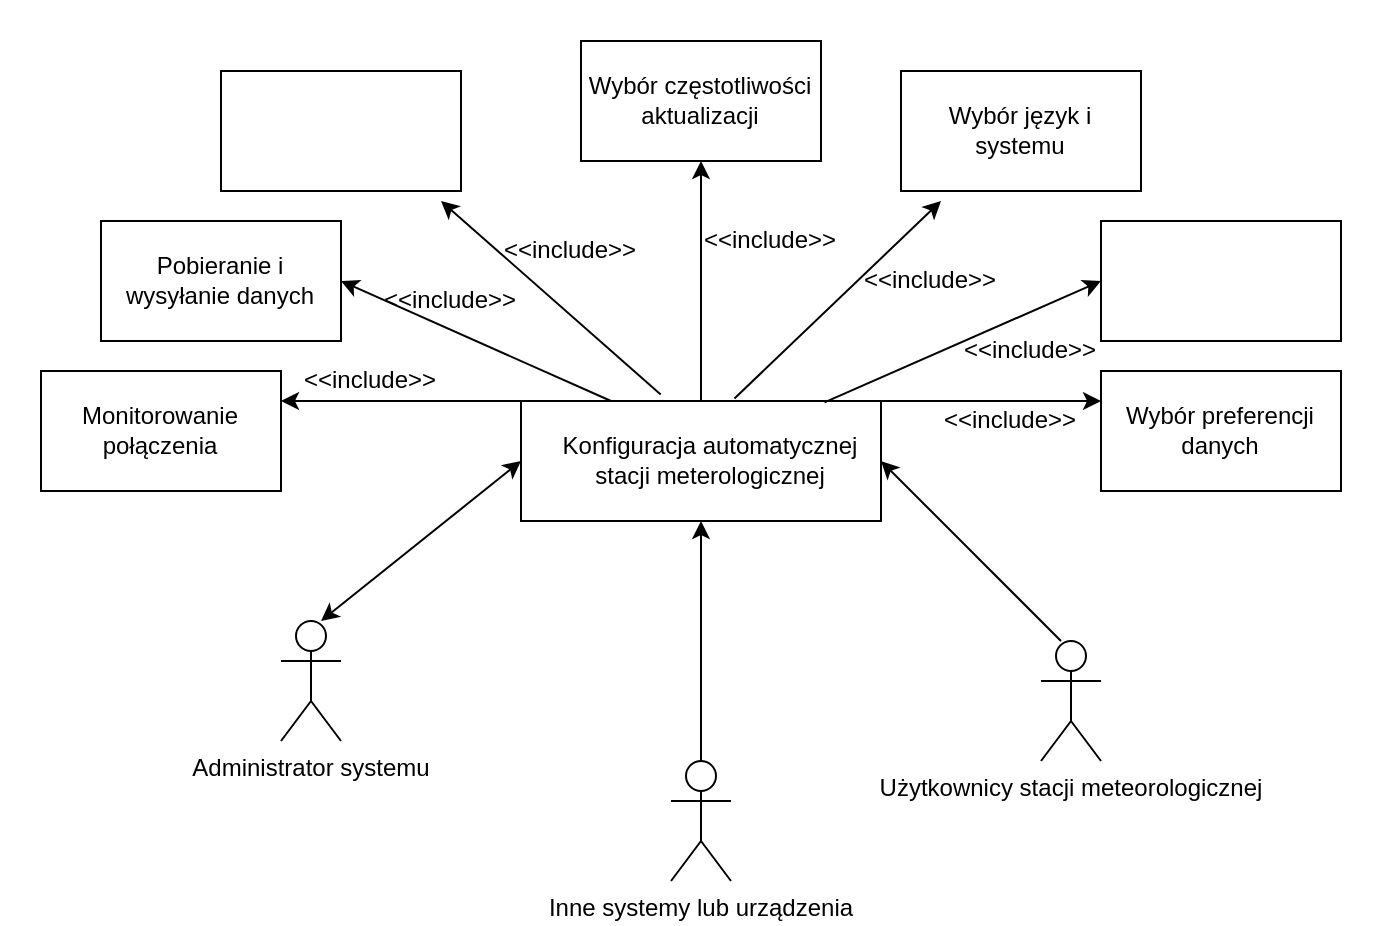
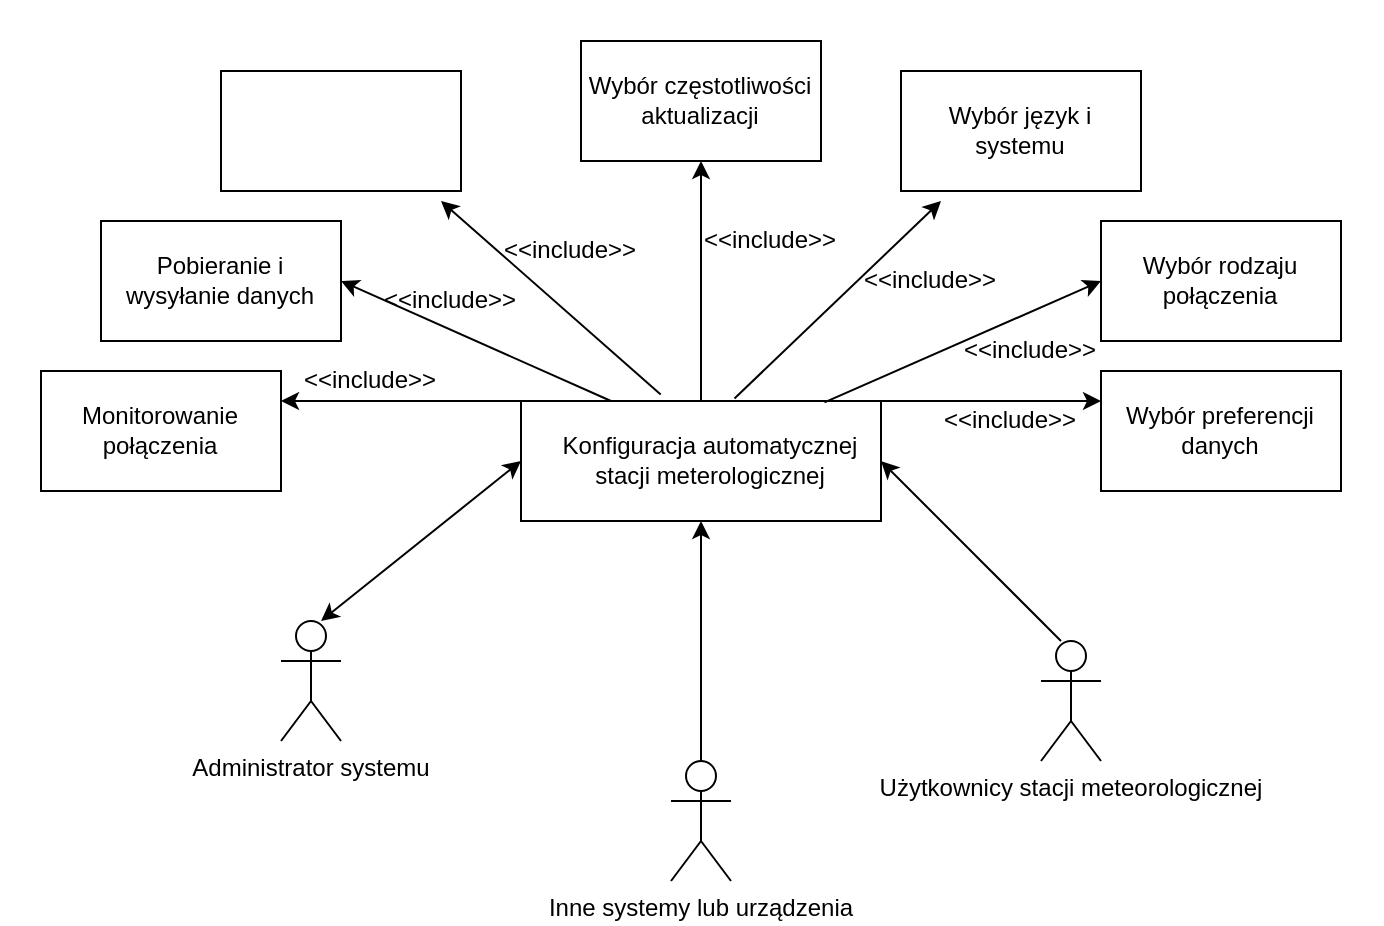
none -> (1221, 281)
